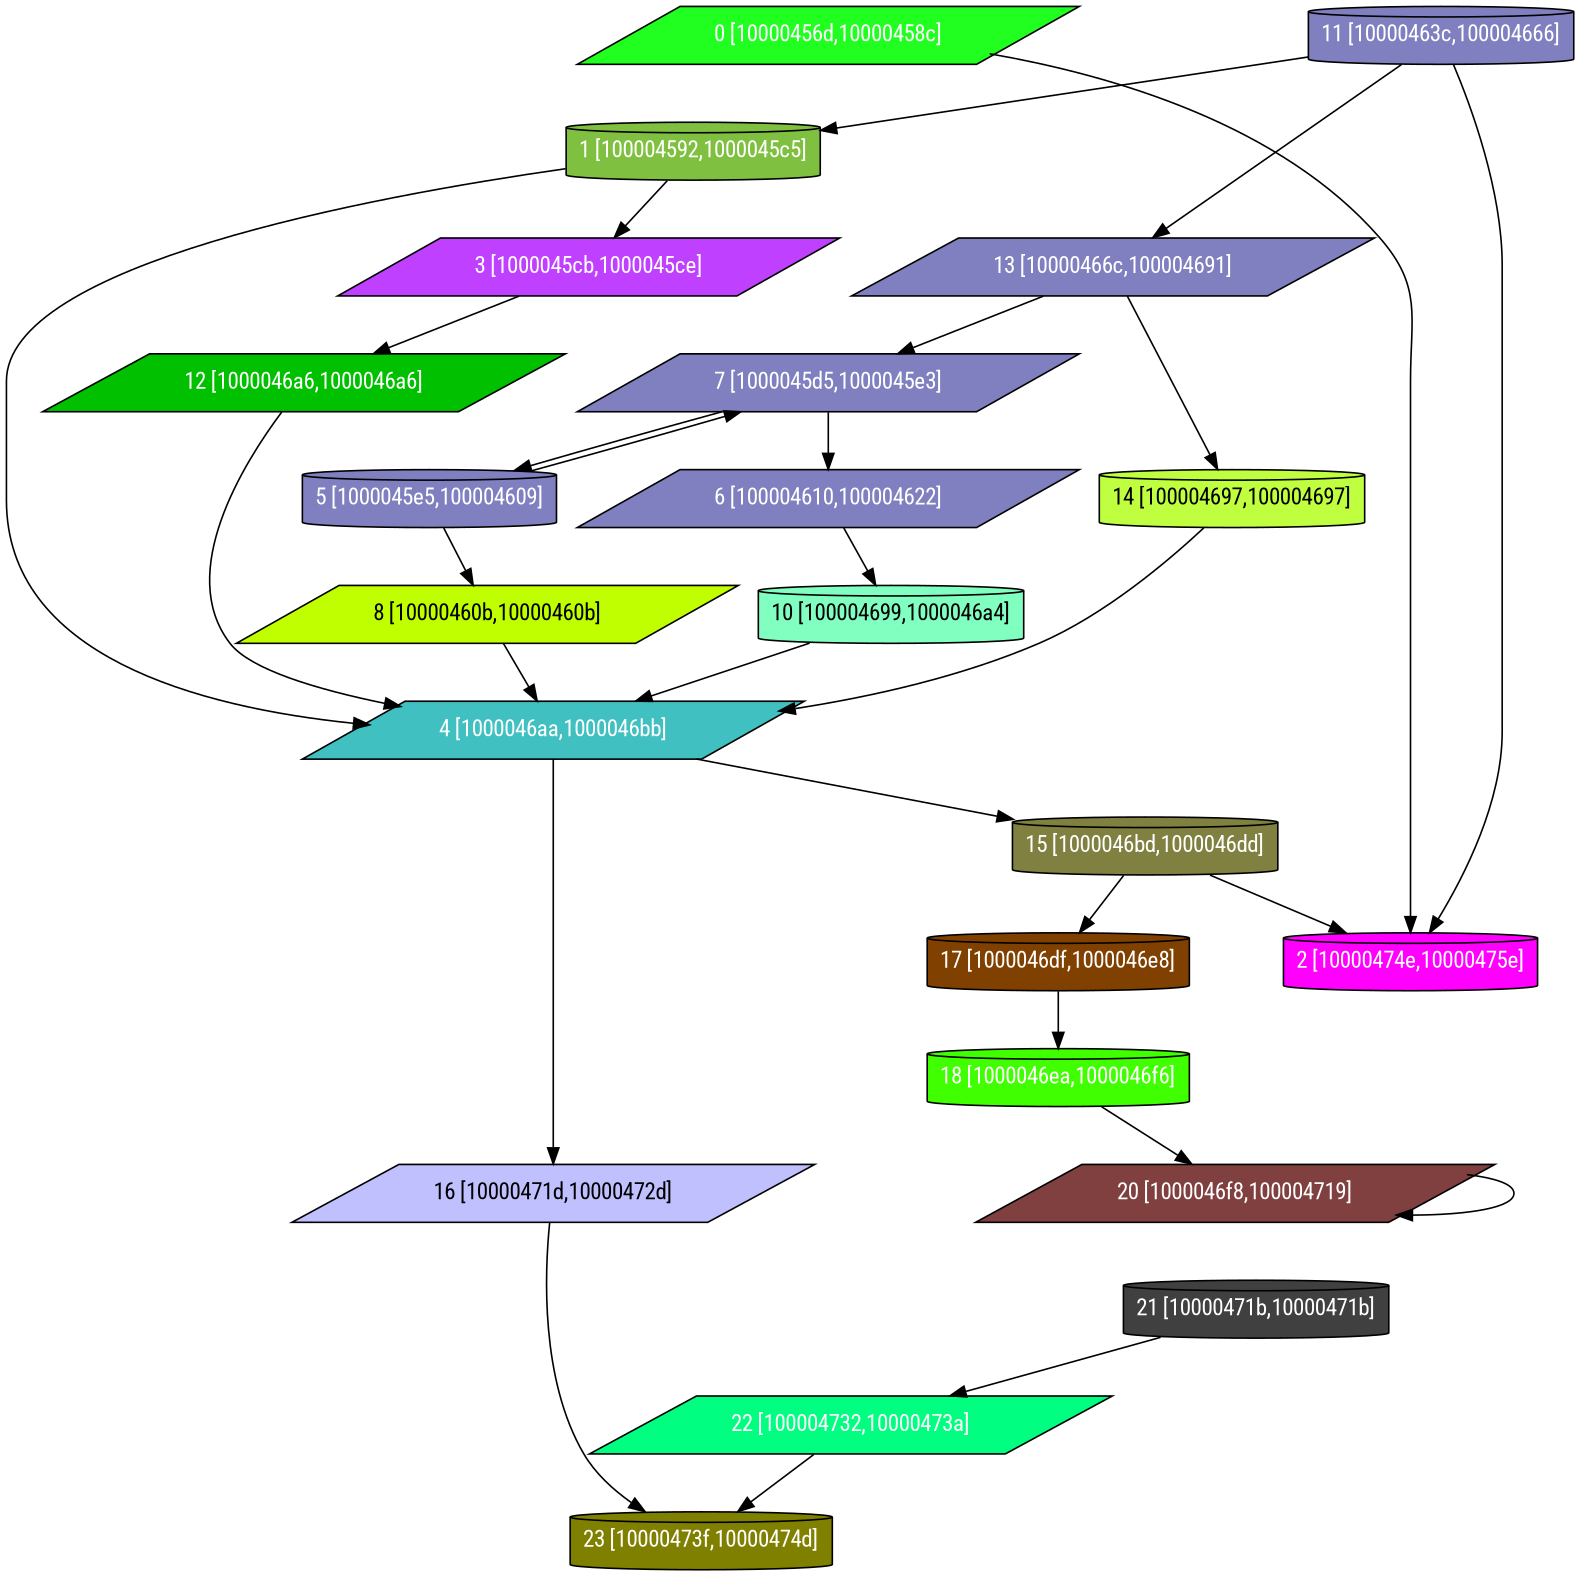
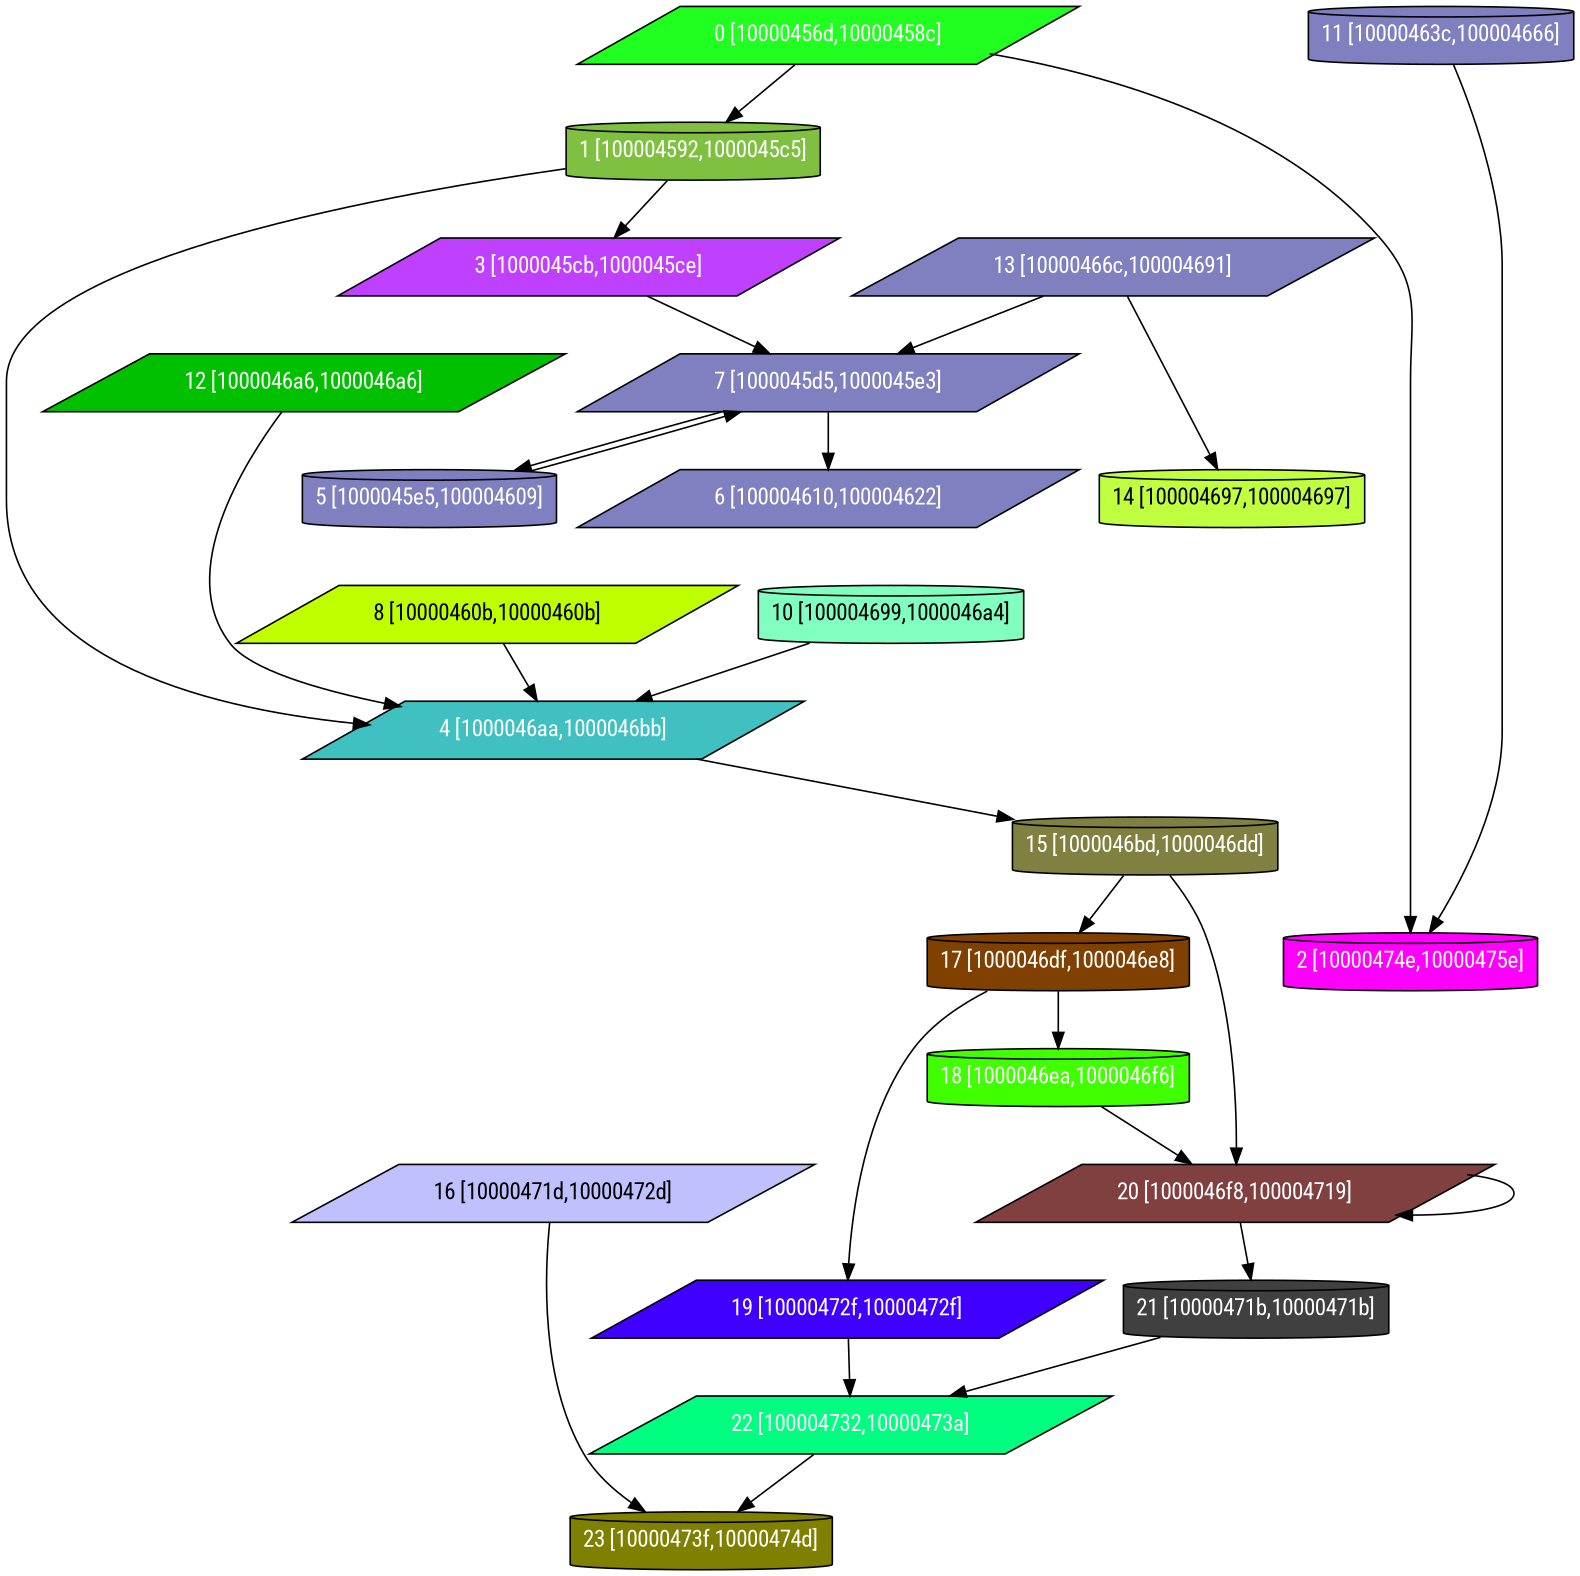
(1072, 92) -> (767, 88)
(1284, 146) -> none
(454, 322) -> (701, 321)
(455, 549) -> none
(856, 550) -> none
(1016, 653) -> none
(1270, 901) -> (1224, 1006)
(553, 953) -> none
none -> (1244, 1243)
none -> (848, 1309)
